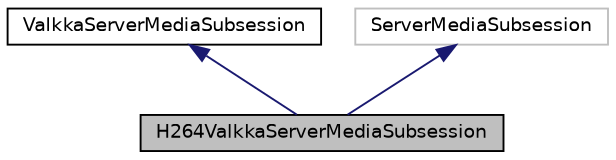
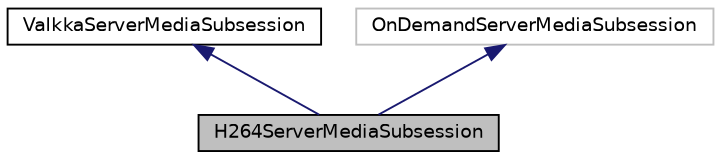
(482, 27) -> (535, 27)
(322, 133) -> (349, 133)
